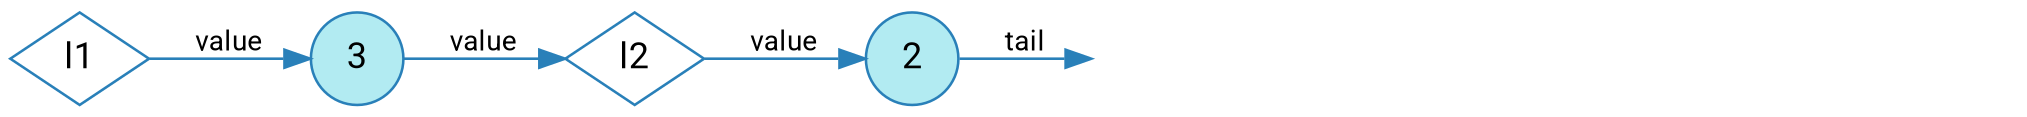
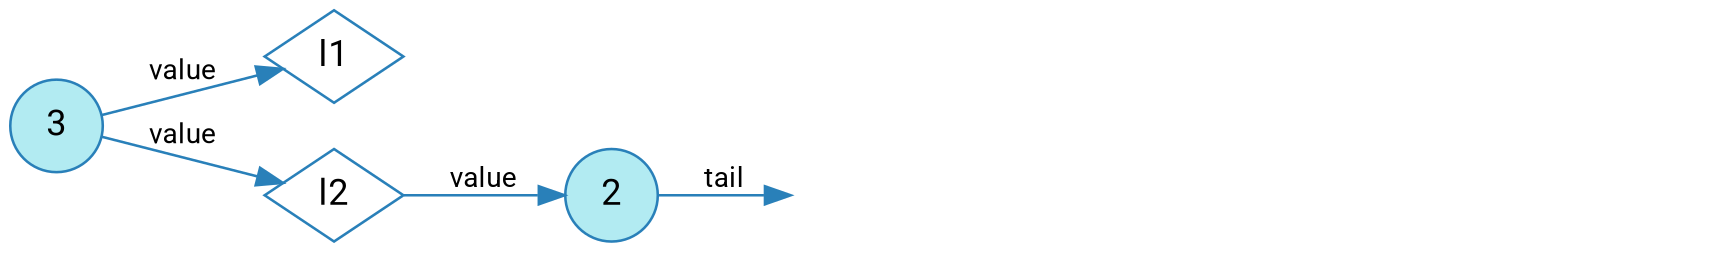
(217, 59) -> (180, 95)
